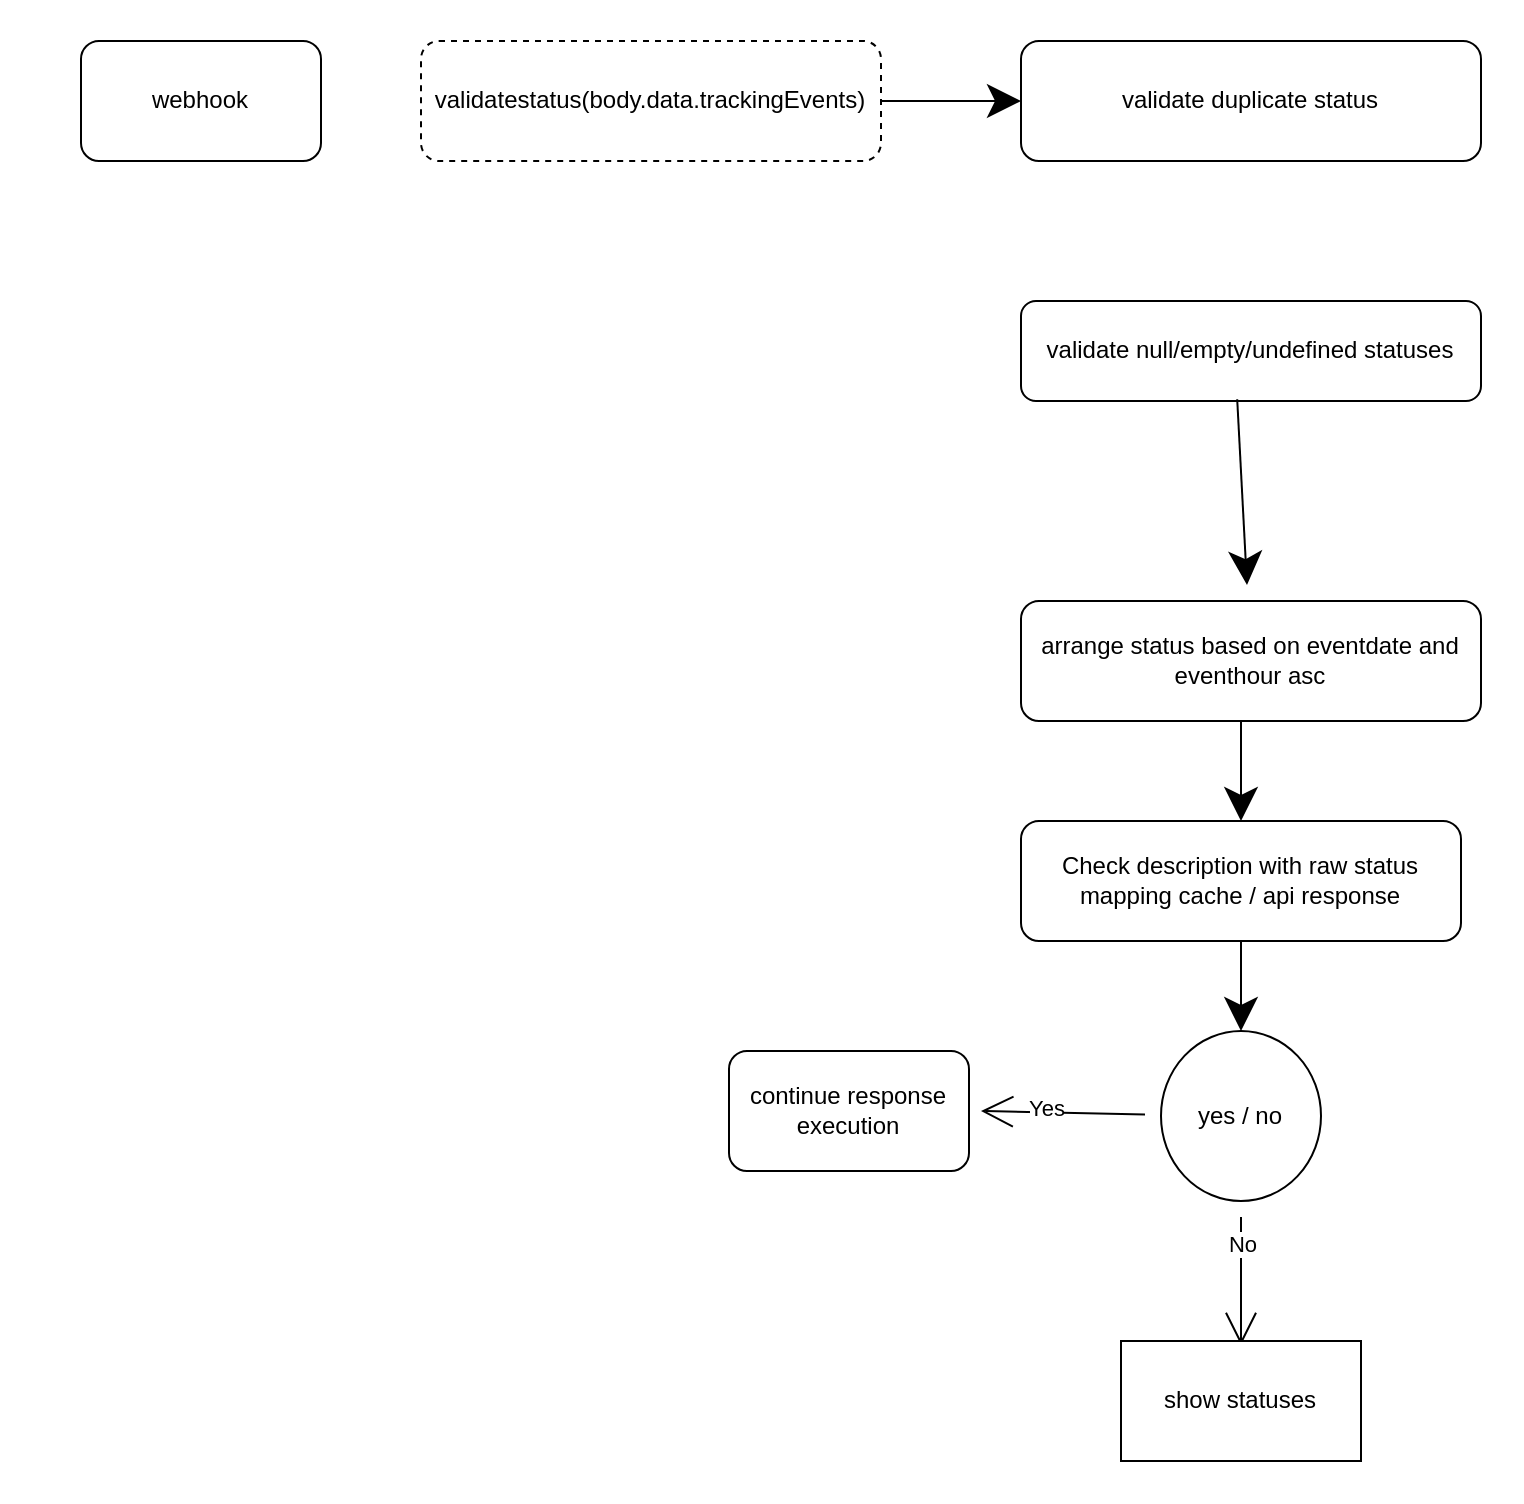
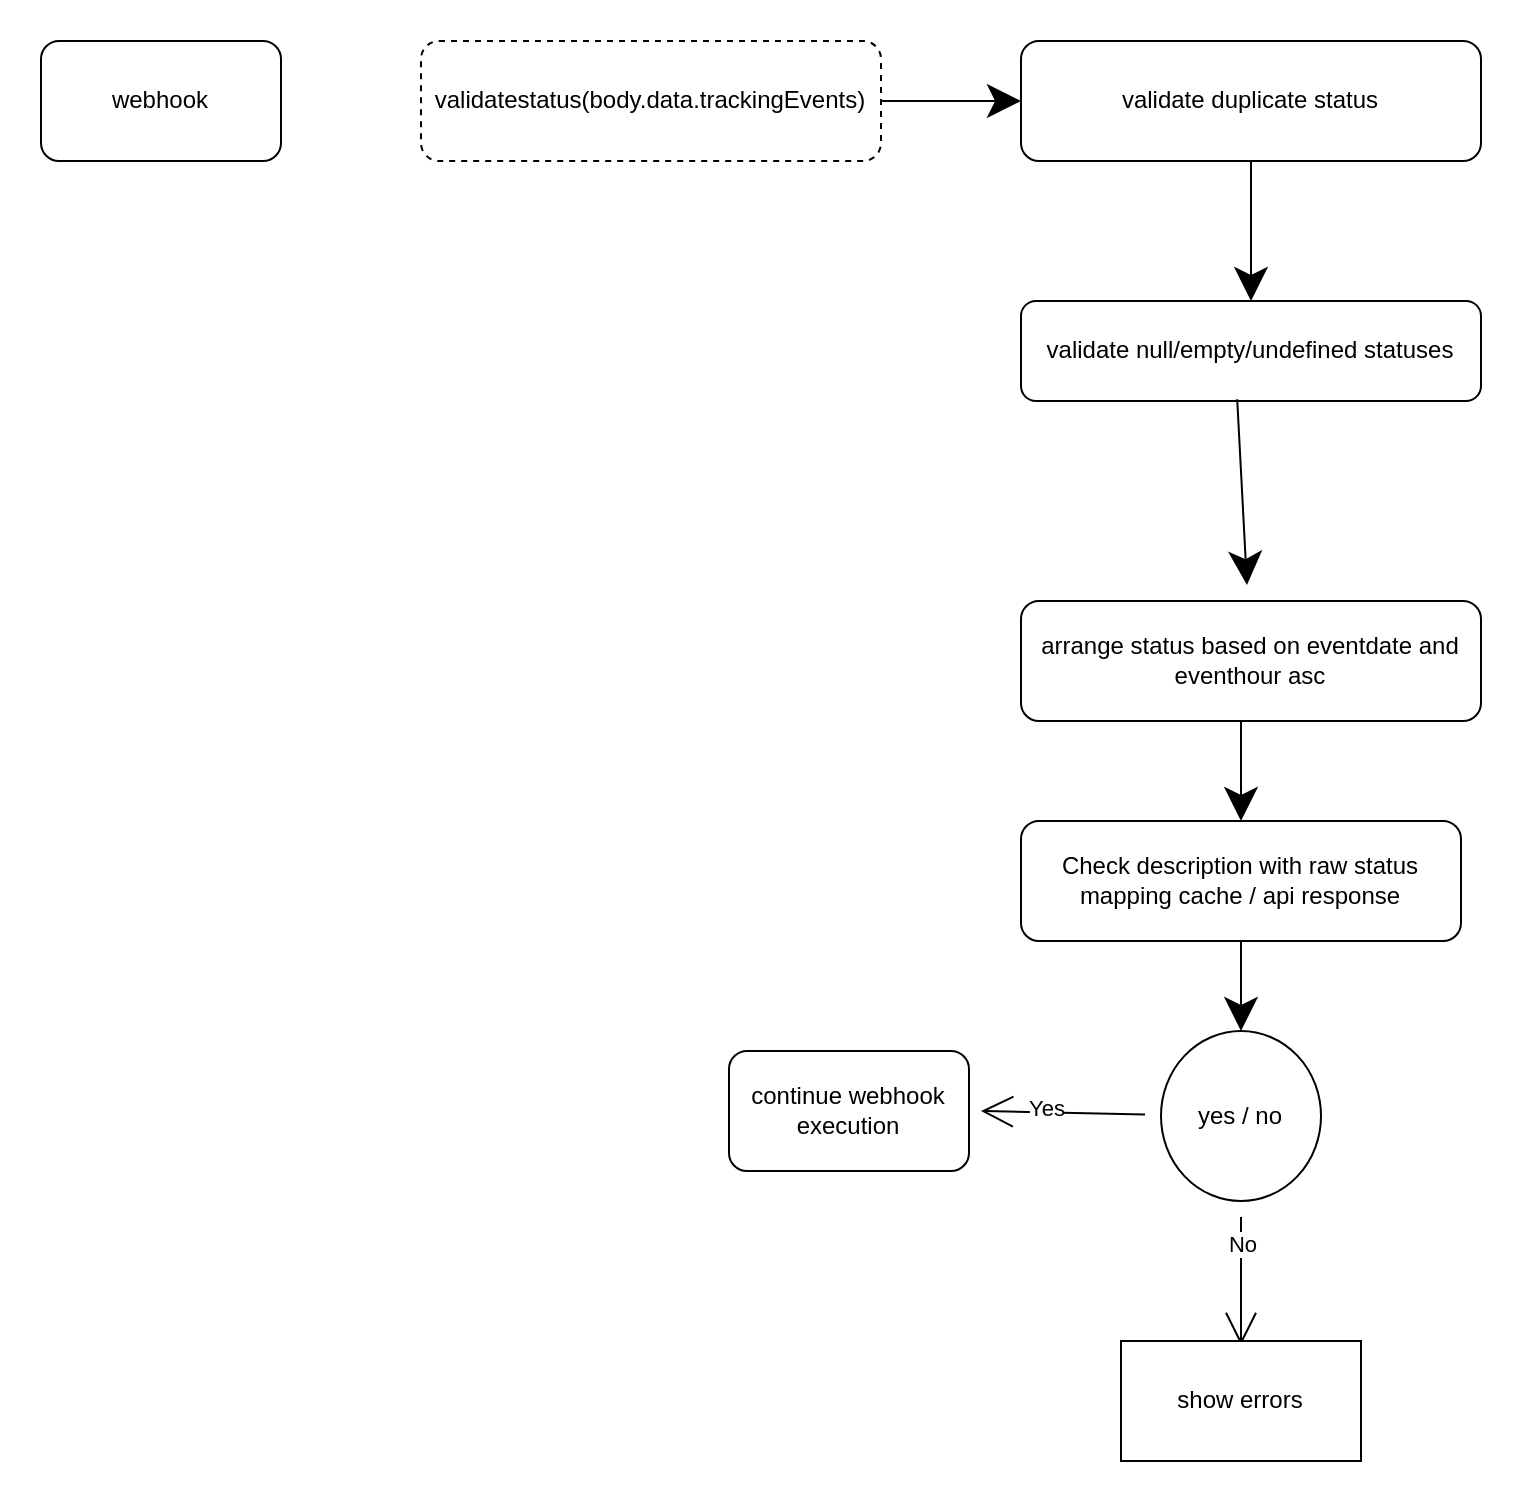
(201, 101) -> (161, 101)
none -> (1251, 218)
(849, 1111) -> (849, 1111)
(1241, 1401) -> (1241, 1401)
